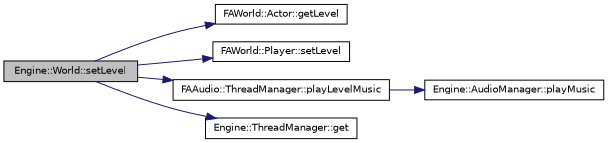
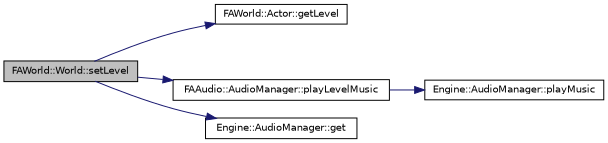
(281, 52) -> none
(71, 71) -> (71, 71)
(281, 90) -> (281, 90)
(281, 128) -> (281, 128)
